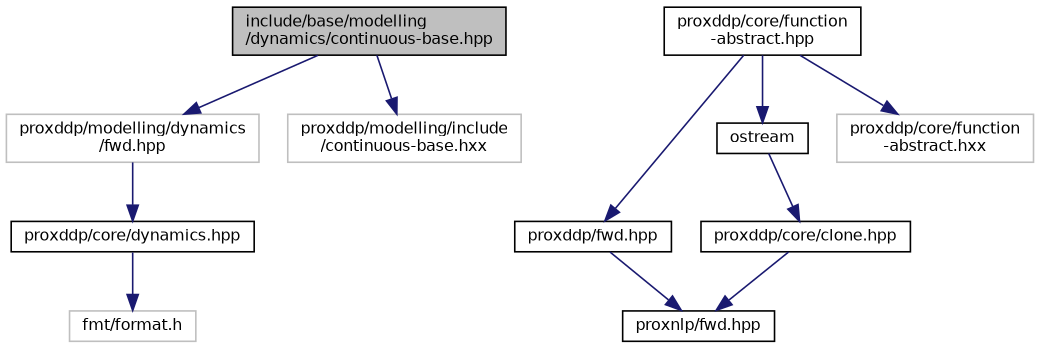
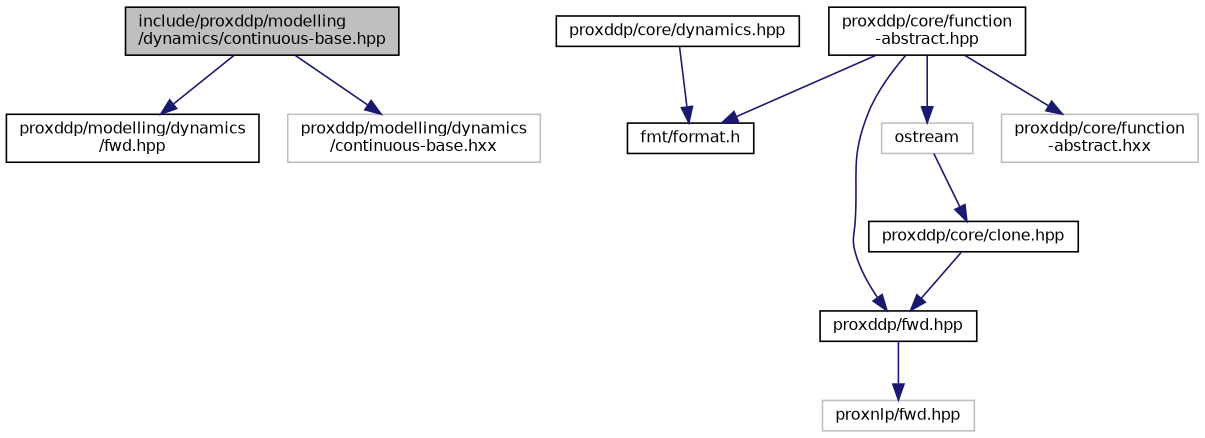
(369, 31) -> (262, 31)
none -> (806, 86)
(133, 138) -> (133, 138)
(404, 138) -> (414, 138)
(763, 138) -> (927, 138)
(133, 184) -> none
(759, 276) -> (941, 275)
(133, 326) -> (691, 138)
(699, 326) -> (898, 416)
